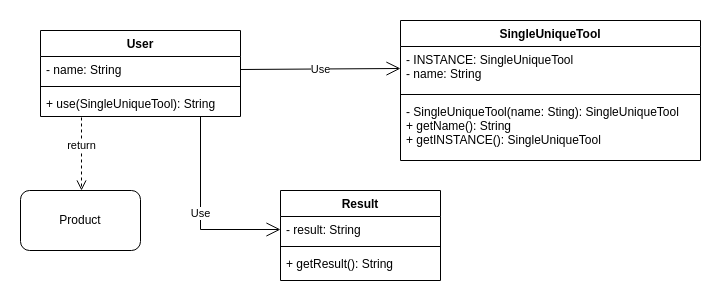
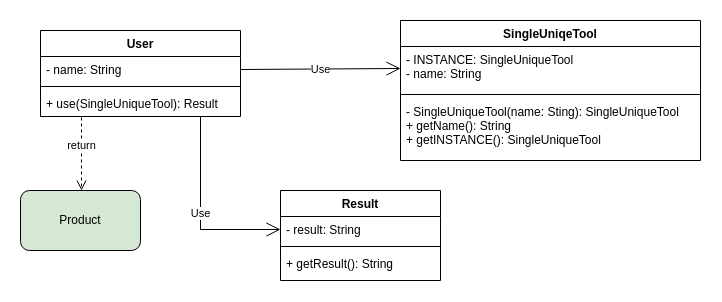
(550, 34) -> (550, 34)
(138, 104) -> (138, 104)
(81, 221) -> (81, 221)
